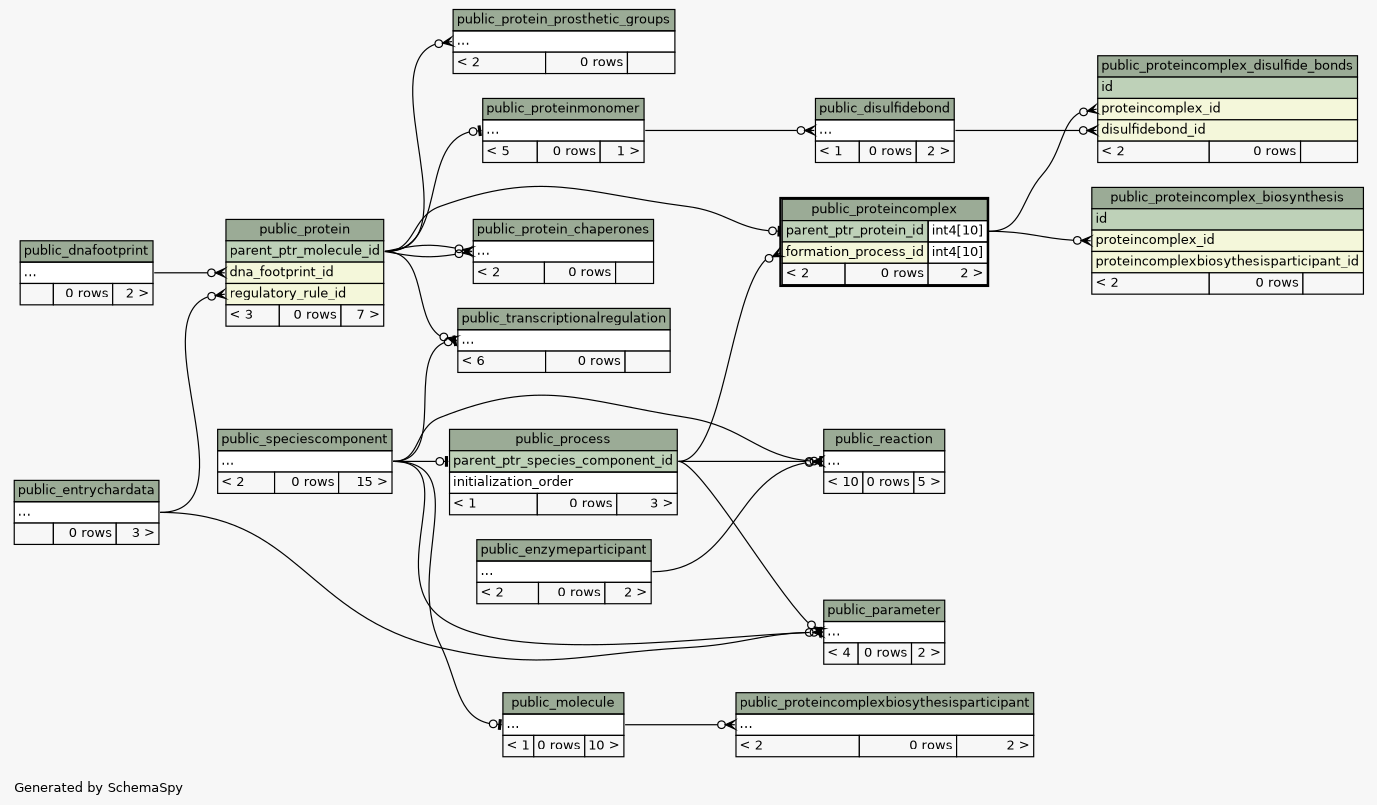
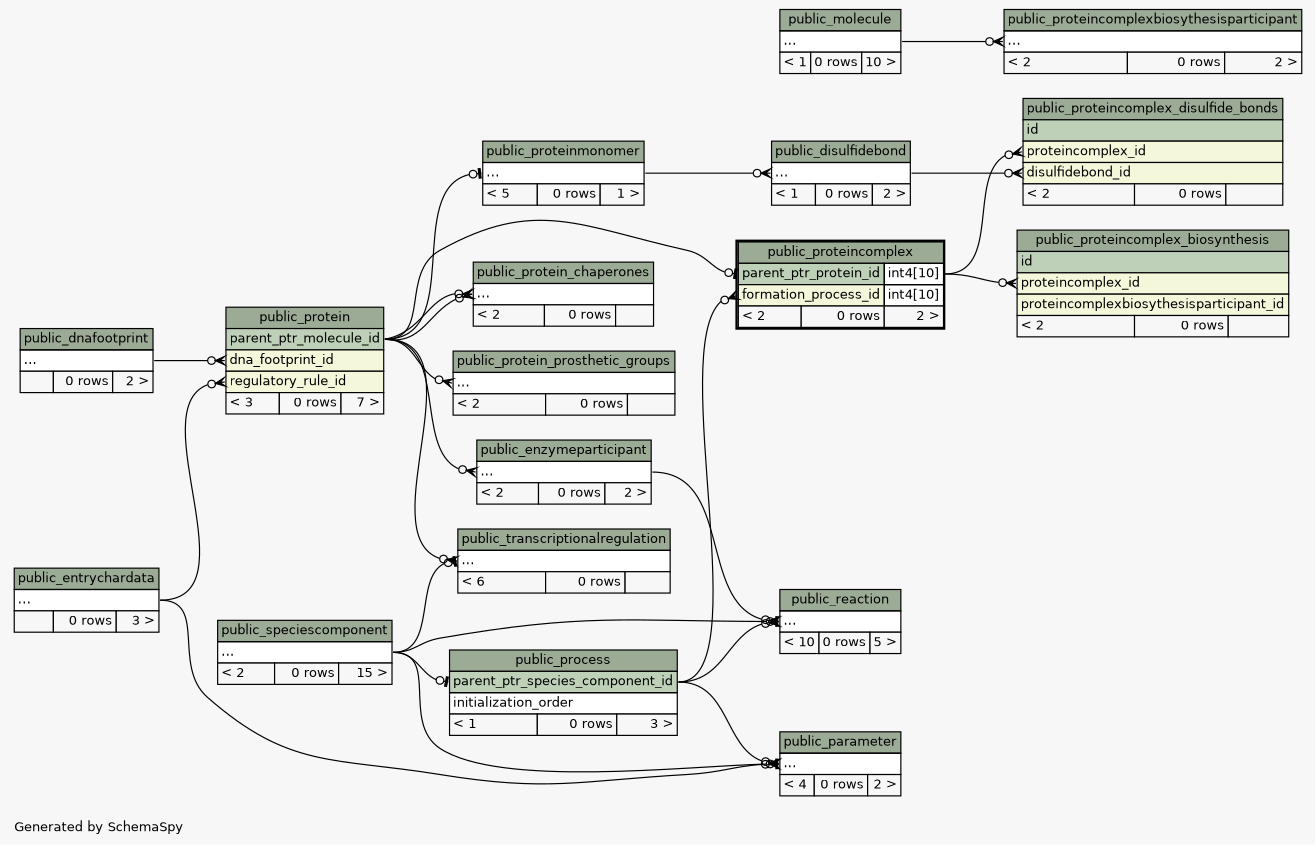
none -> (432, 417)
(429, 581) -> none
